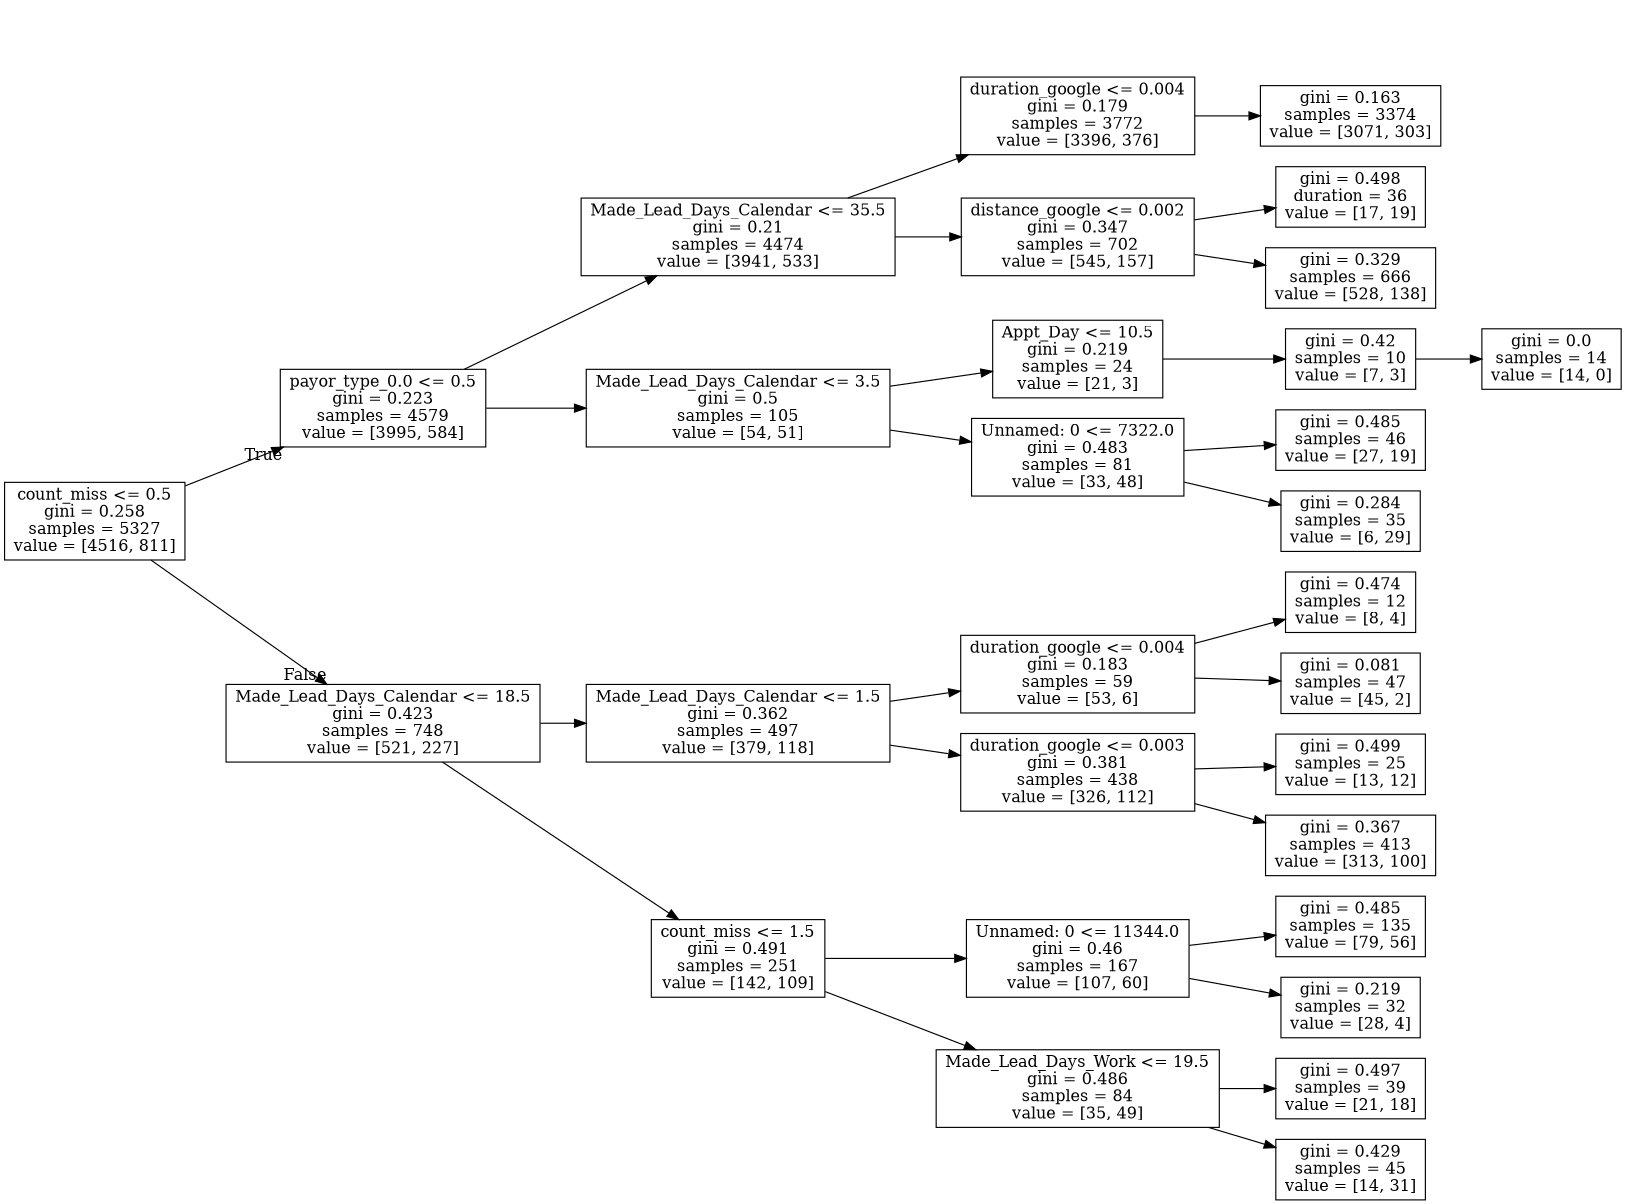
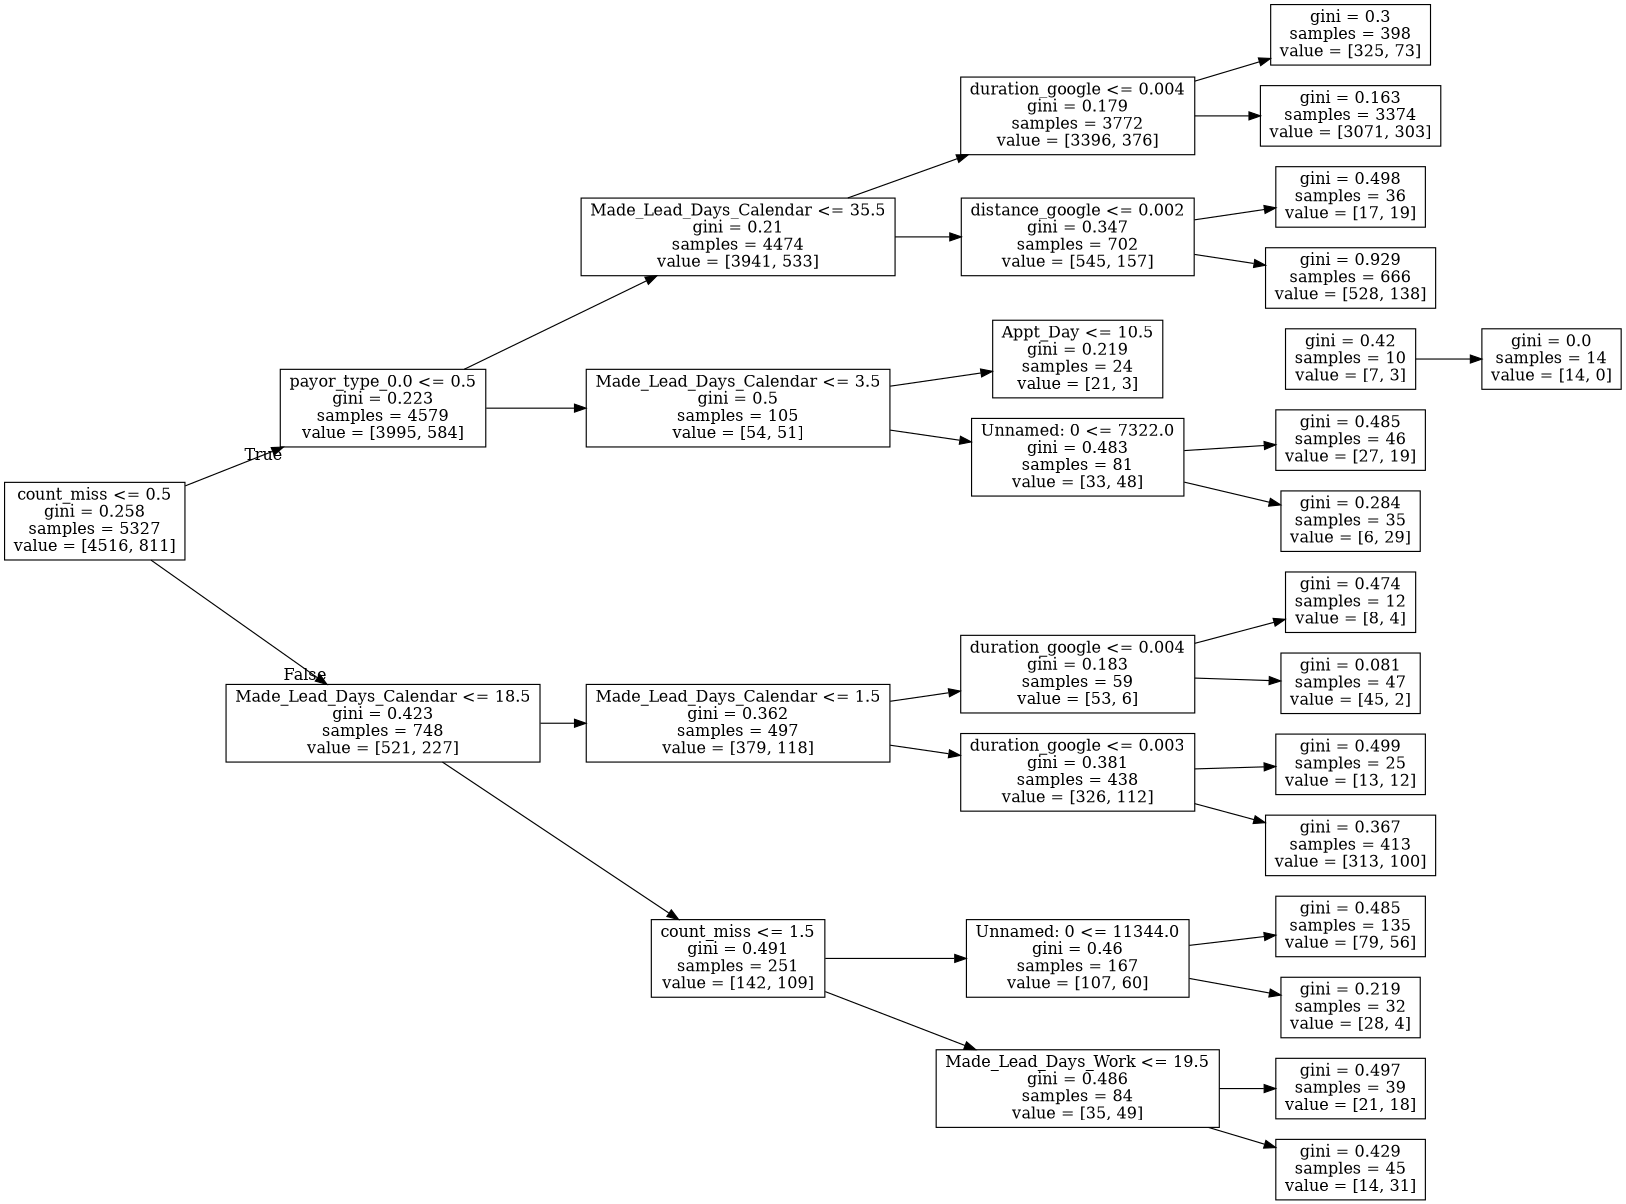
none -> (1351, 35)
(1351, 197) -> (1351, 197)
(1351, 278) -> (1351, 278)
(1218, 359) -> none
